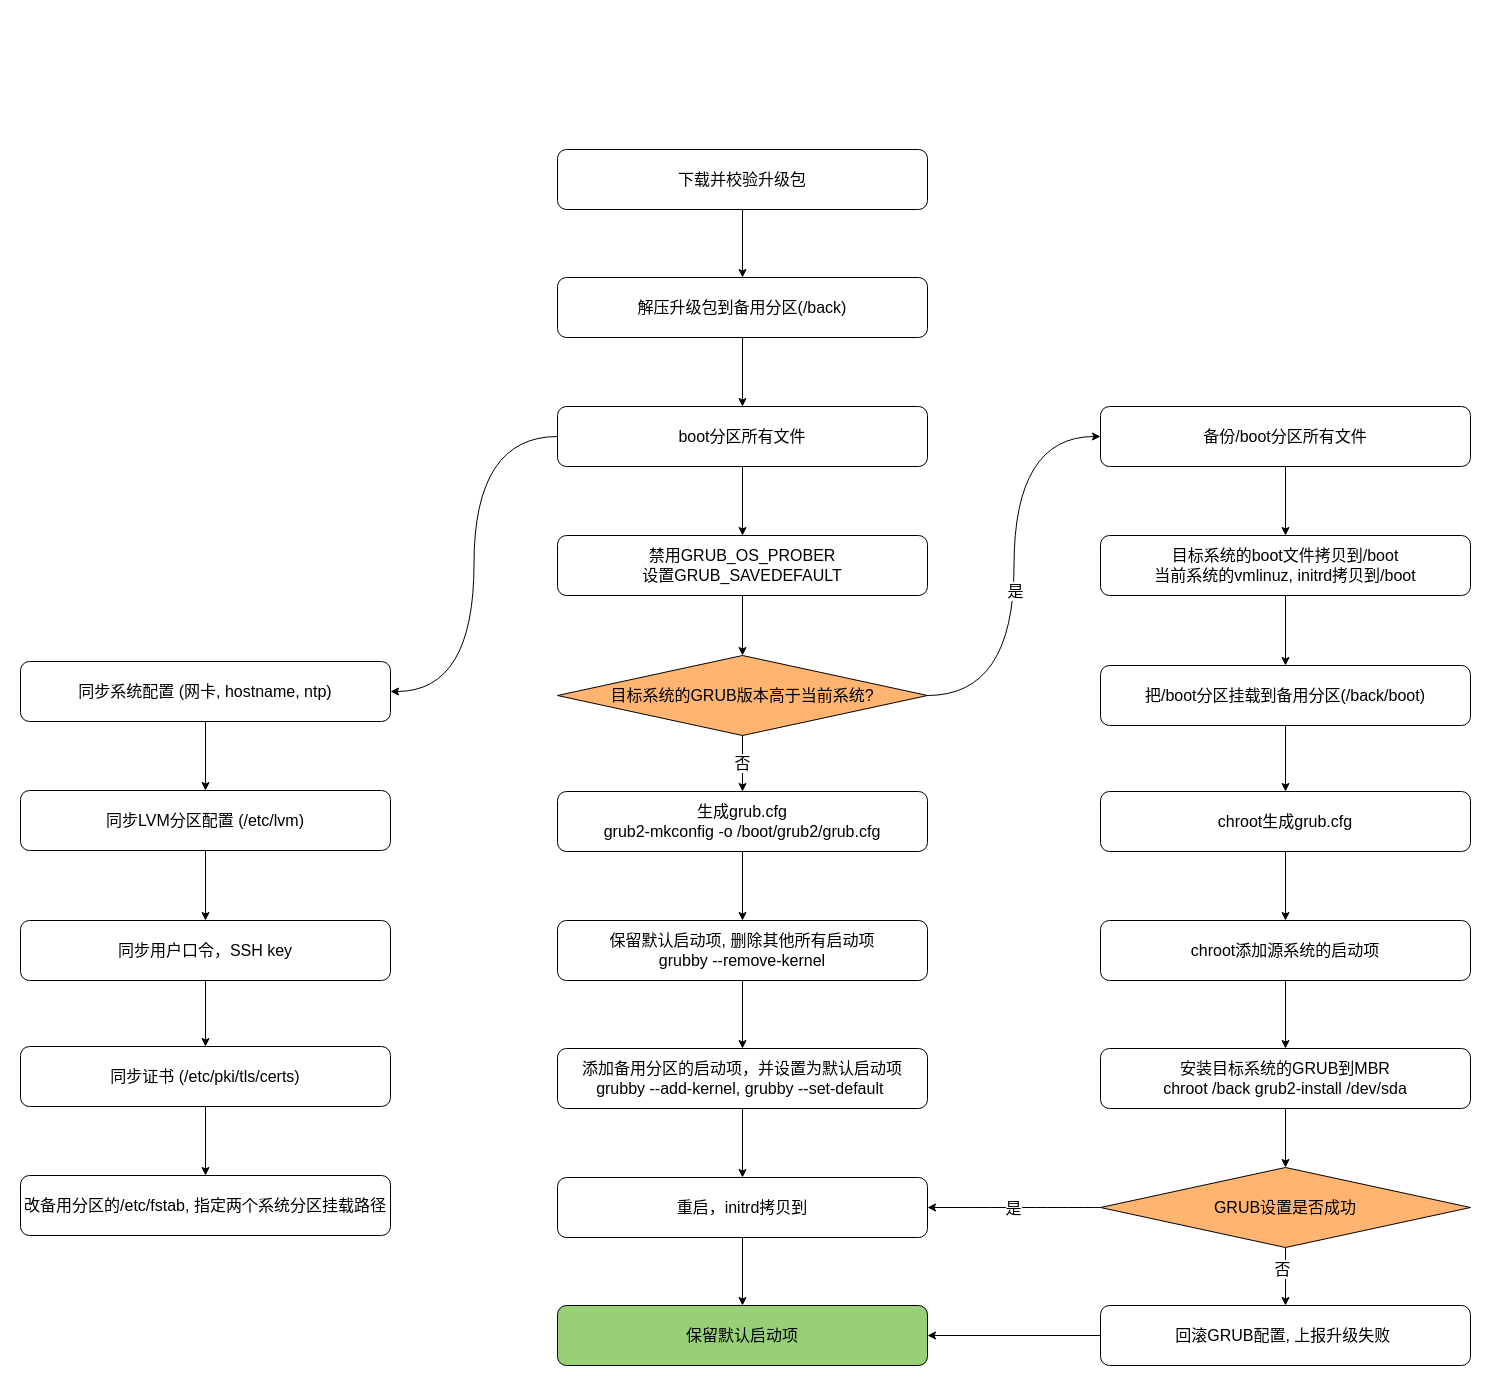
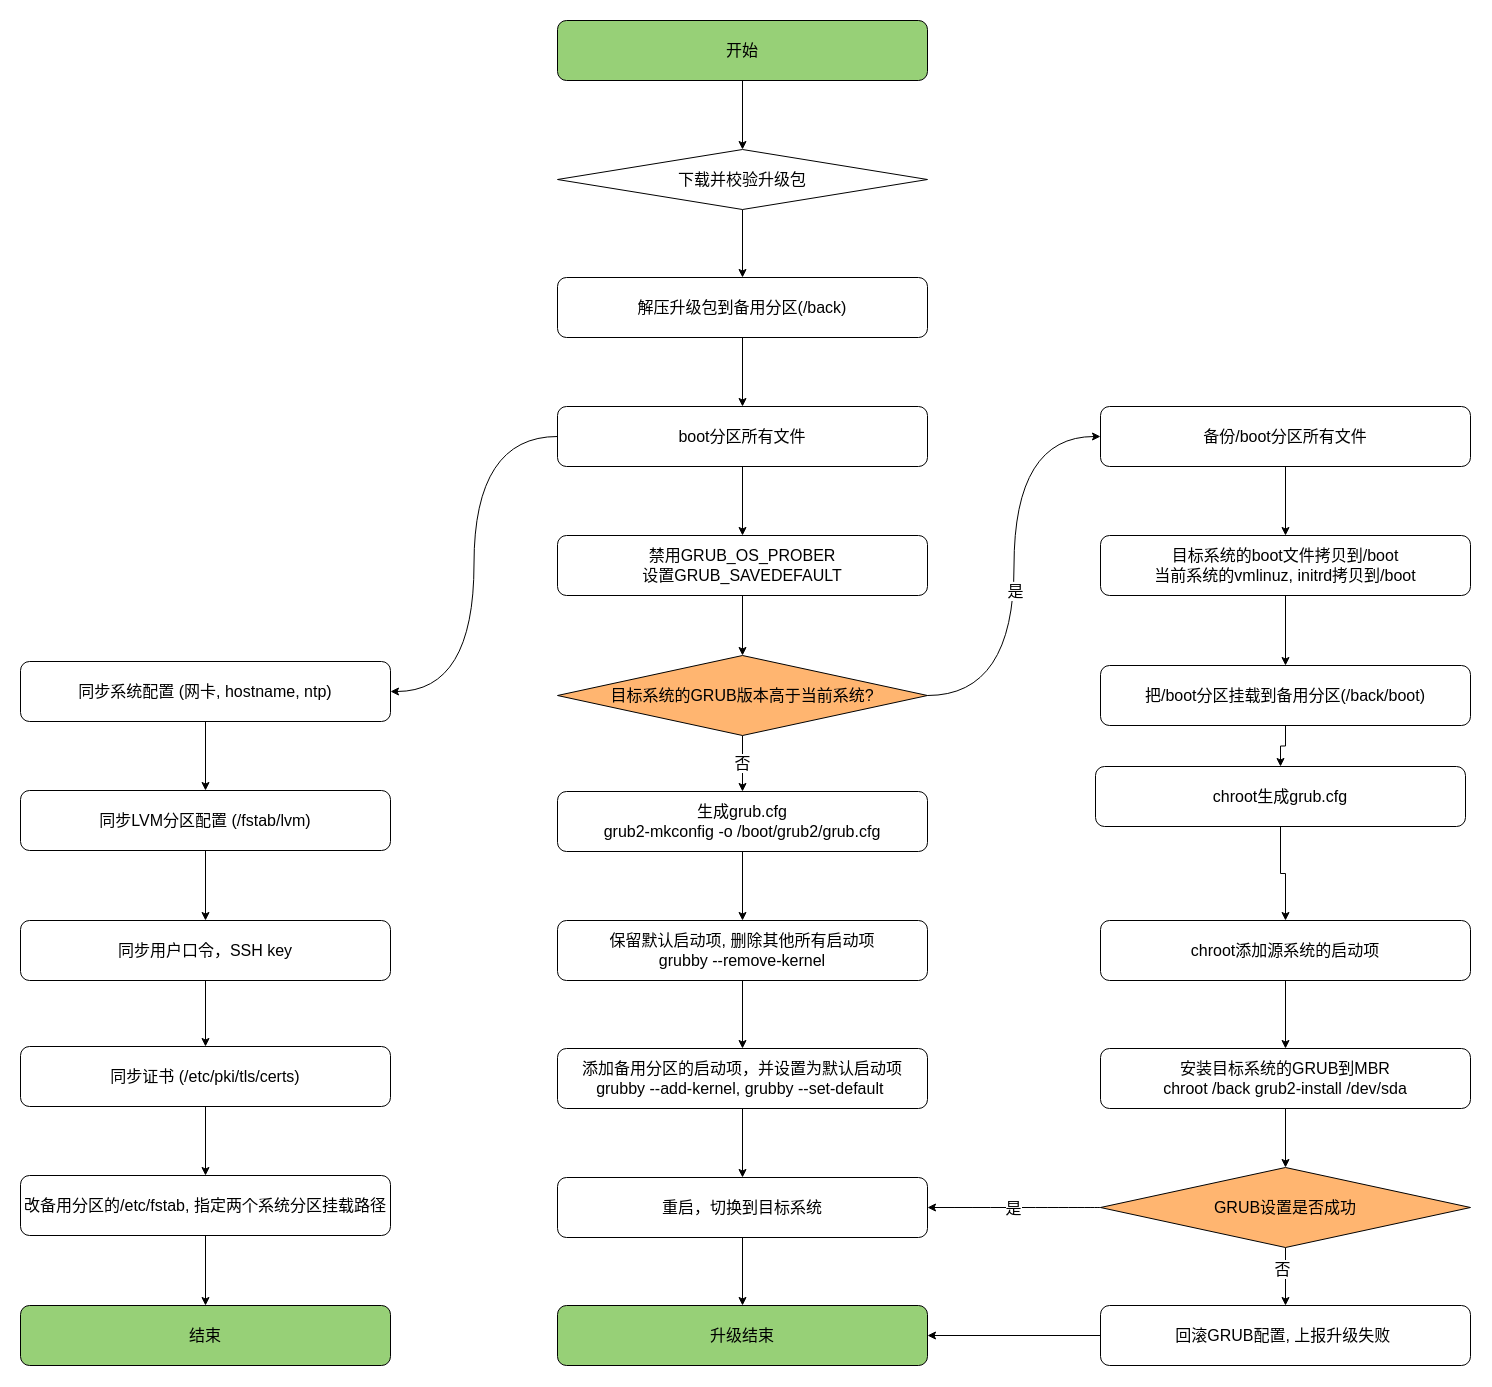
none -> (743, 51)
none -> (743, 112)
(743, 180) -> (743, 180)
(206, 821) -> (206, 821)
(1286, 822) -> (1281, 797)
(743, 1208) -> (743, 1208)
none -> (206, 1267)
none -> (206, 1336)
(743, 1336) -> (743, 1336)
